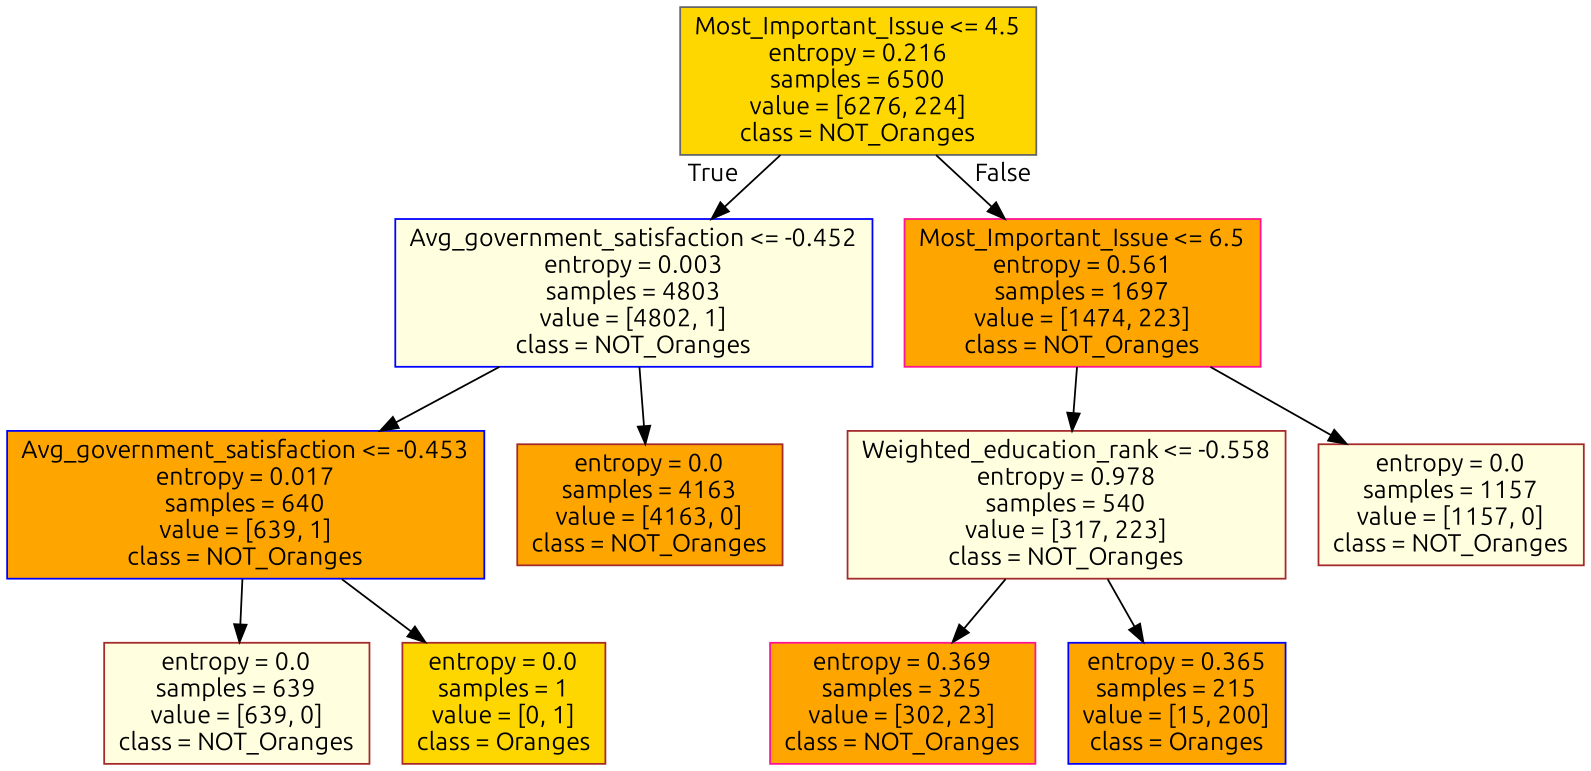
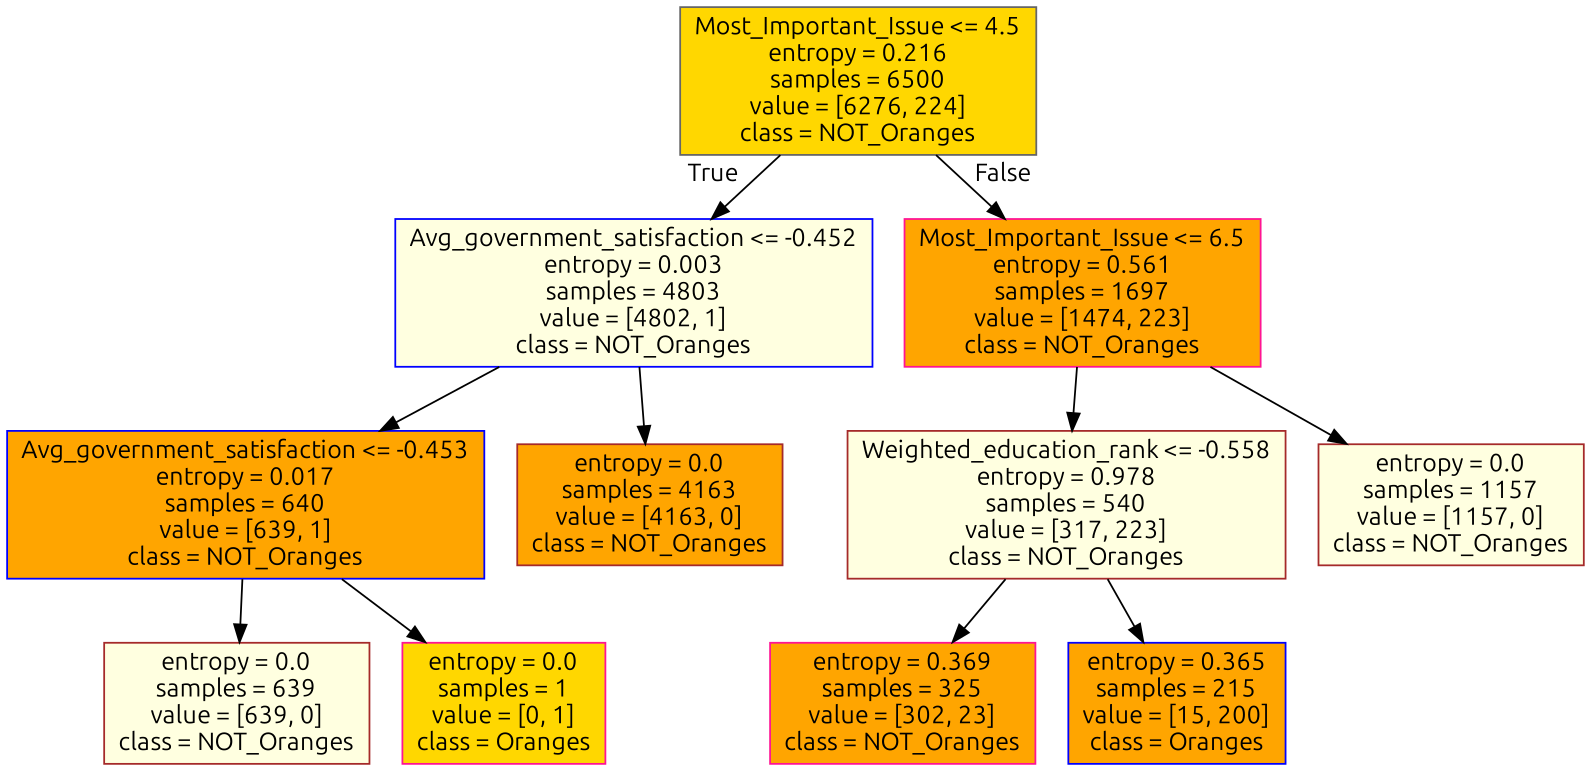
(504, 703) -> (504, 703)
